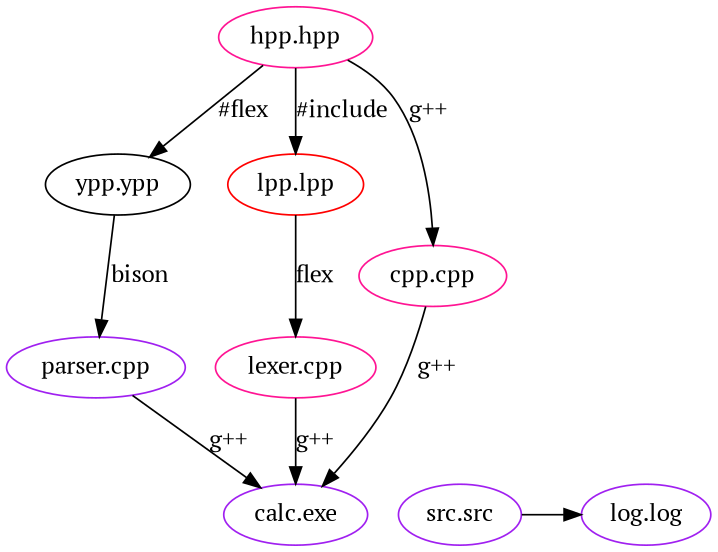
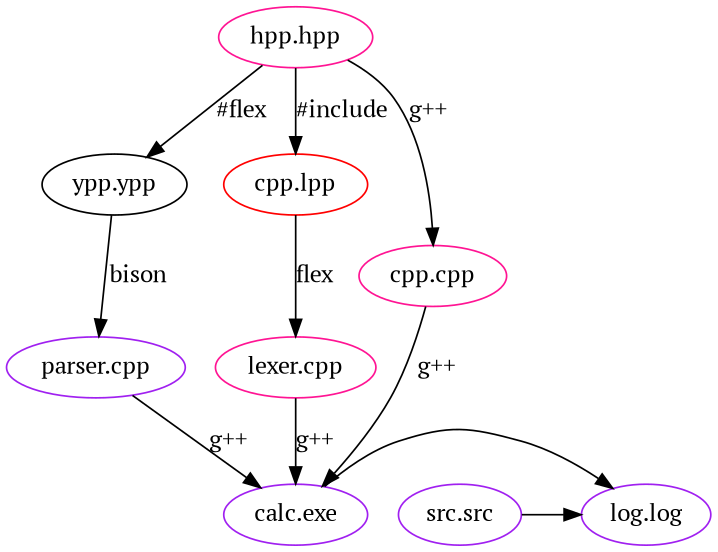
(296, 185) -> (296, 185)
none -> (459, 430)
